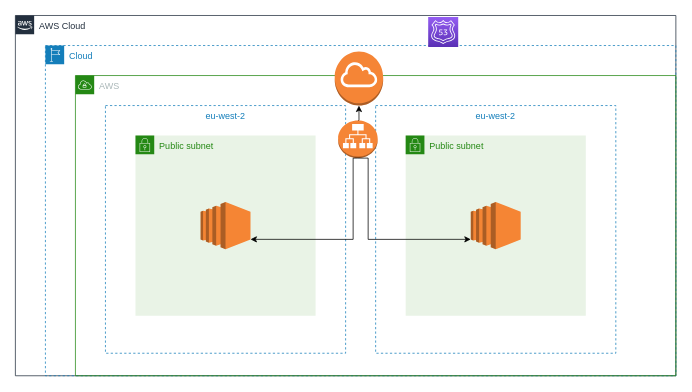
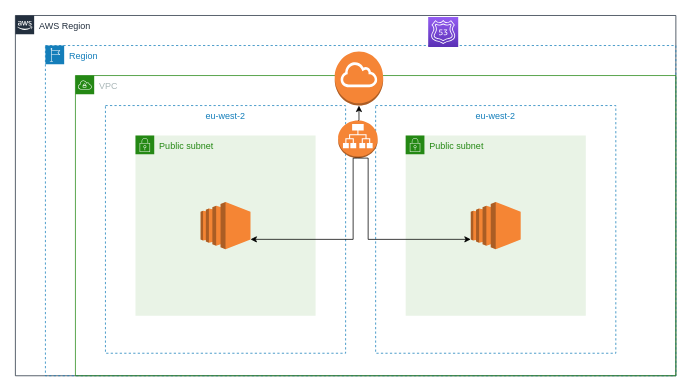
(60, 26) -> (62, 26)
(81, 56) -> (83, 56)
(107, 86) -> (107, 86)
